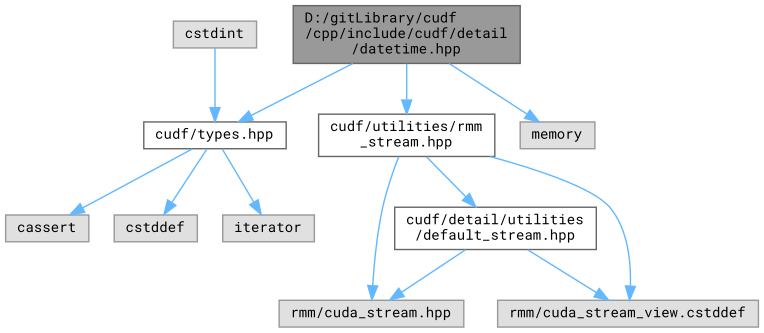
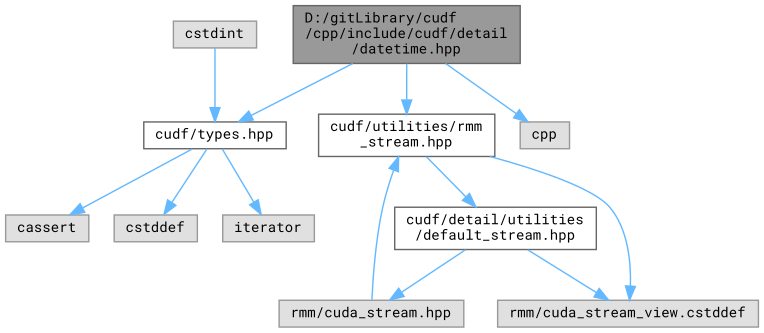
(558, 135) -> (545, 135)
(380, 220) -> (378, 234)
